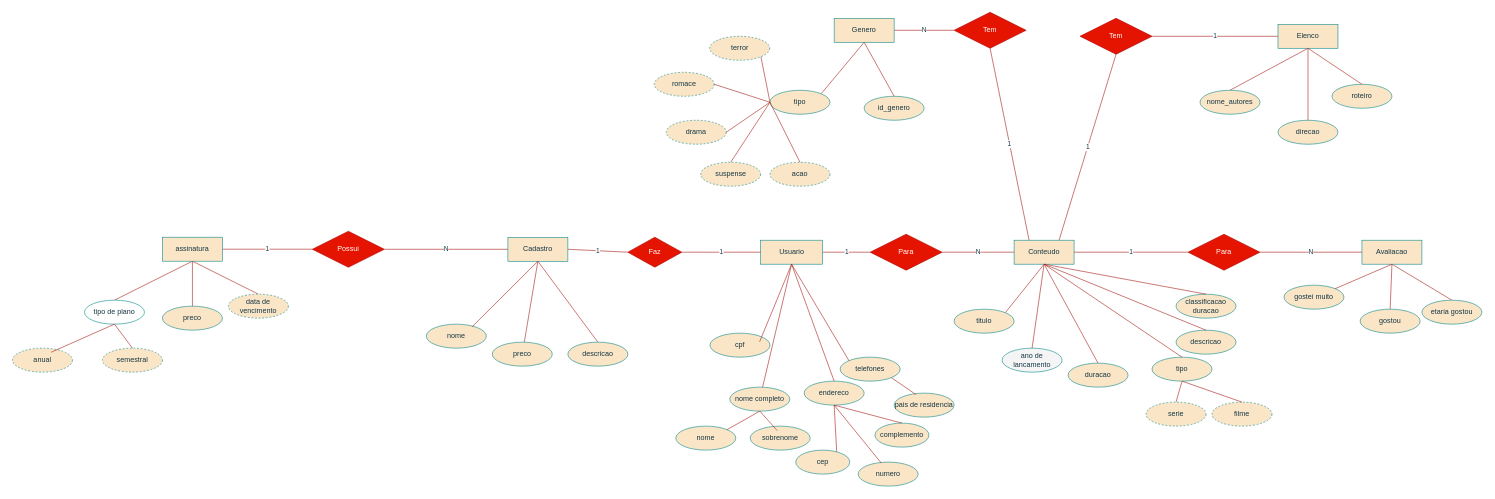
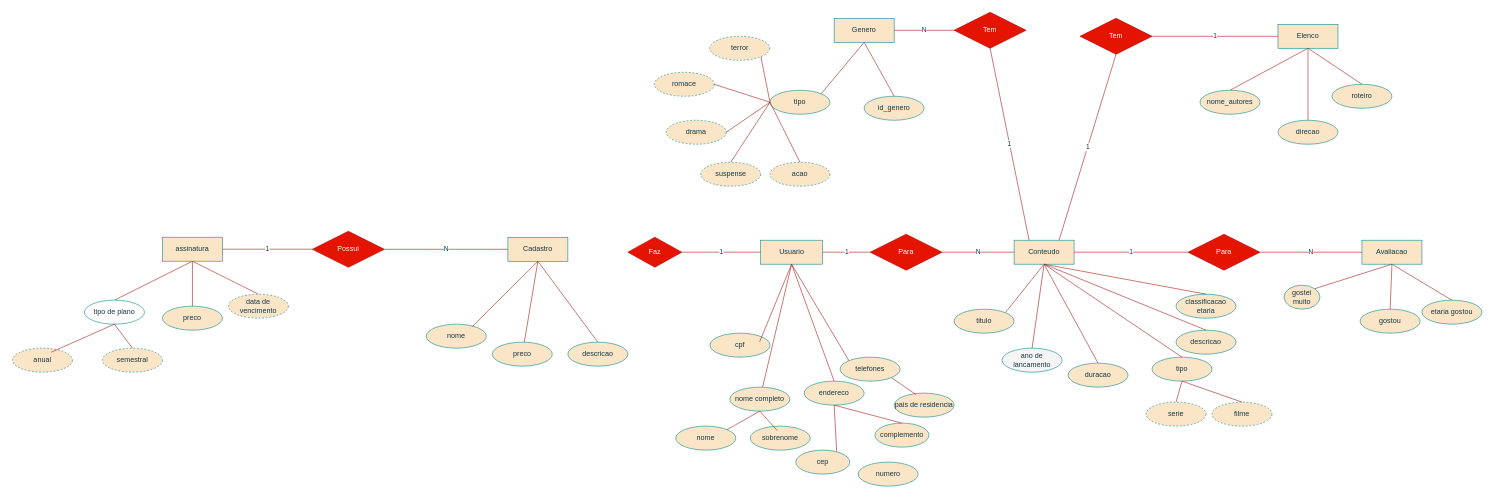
(598, 251) -> none
(1314, 297) -> (1302, 297)
(1206, 306) -> (1206, 306)
(859, 435) -> none
